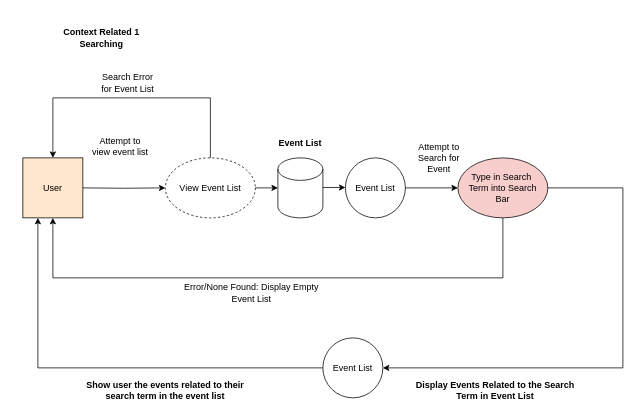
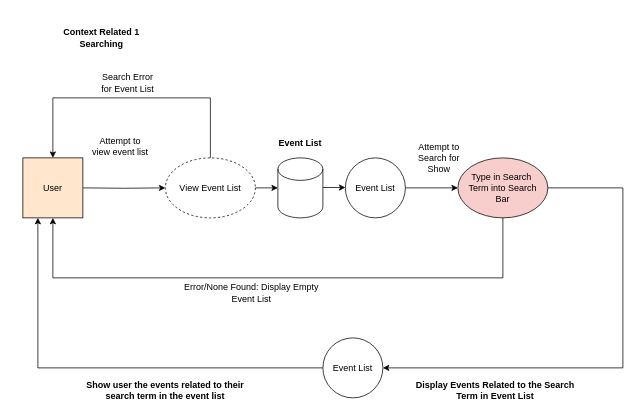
(439, 158) -> (439, 158)
